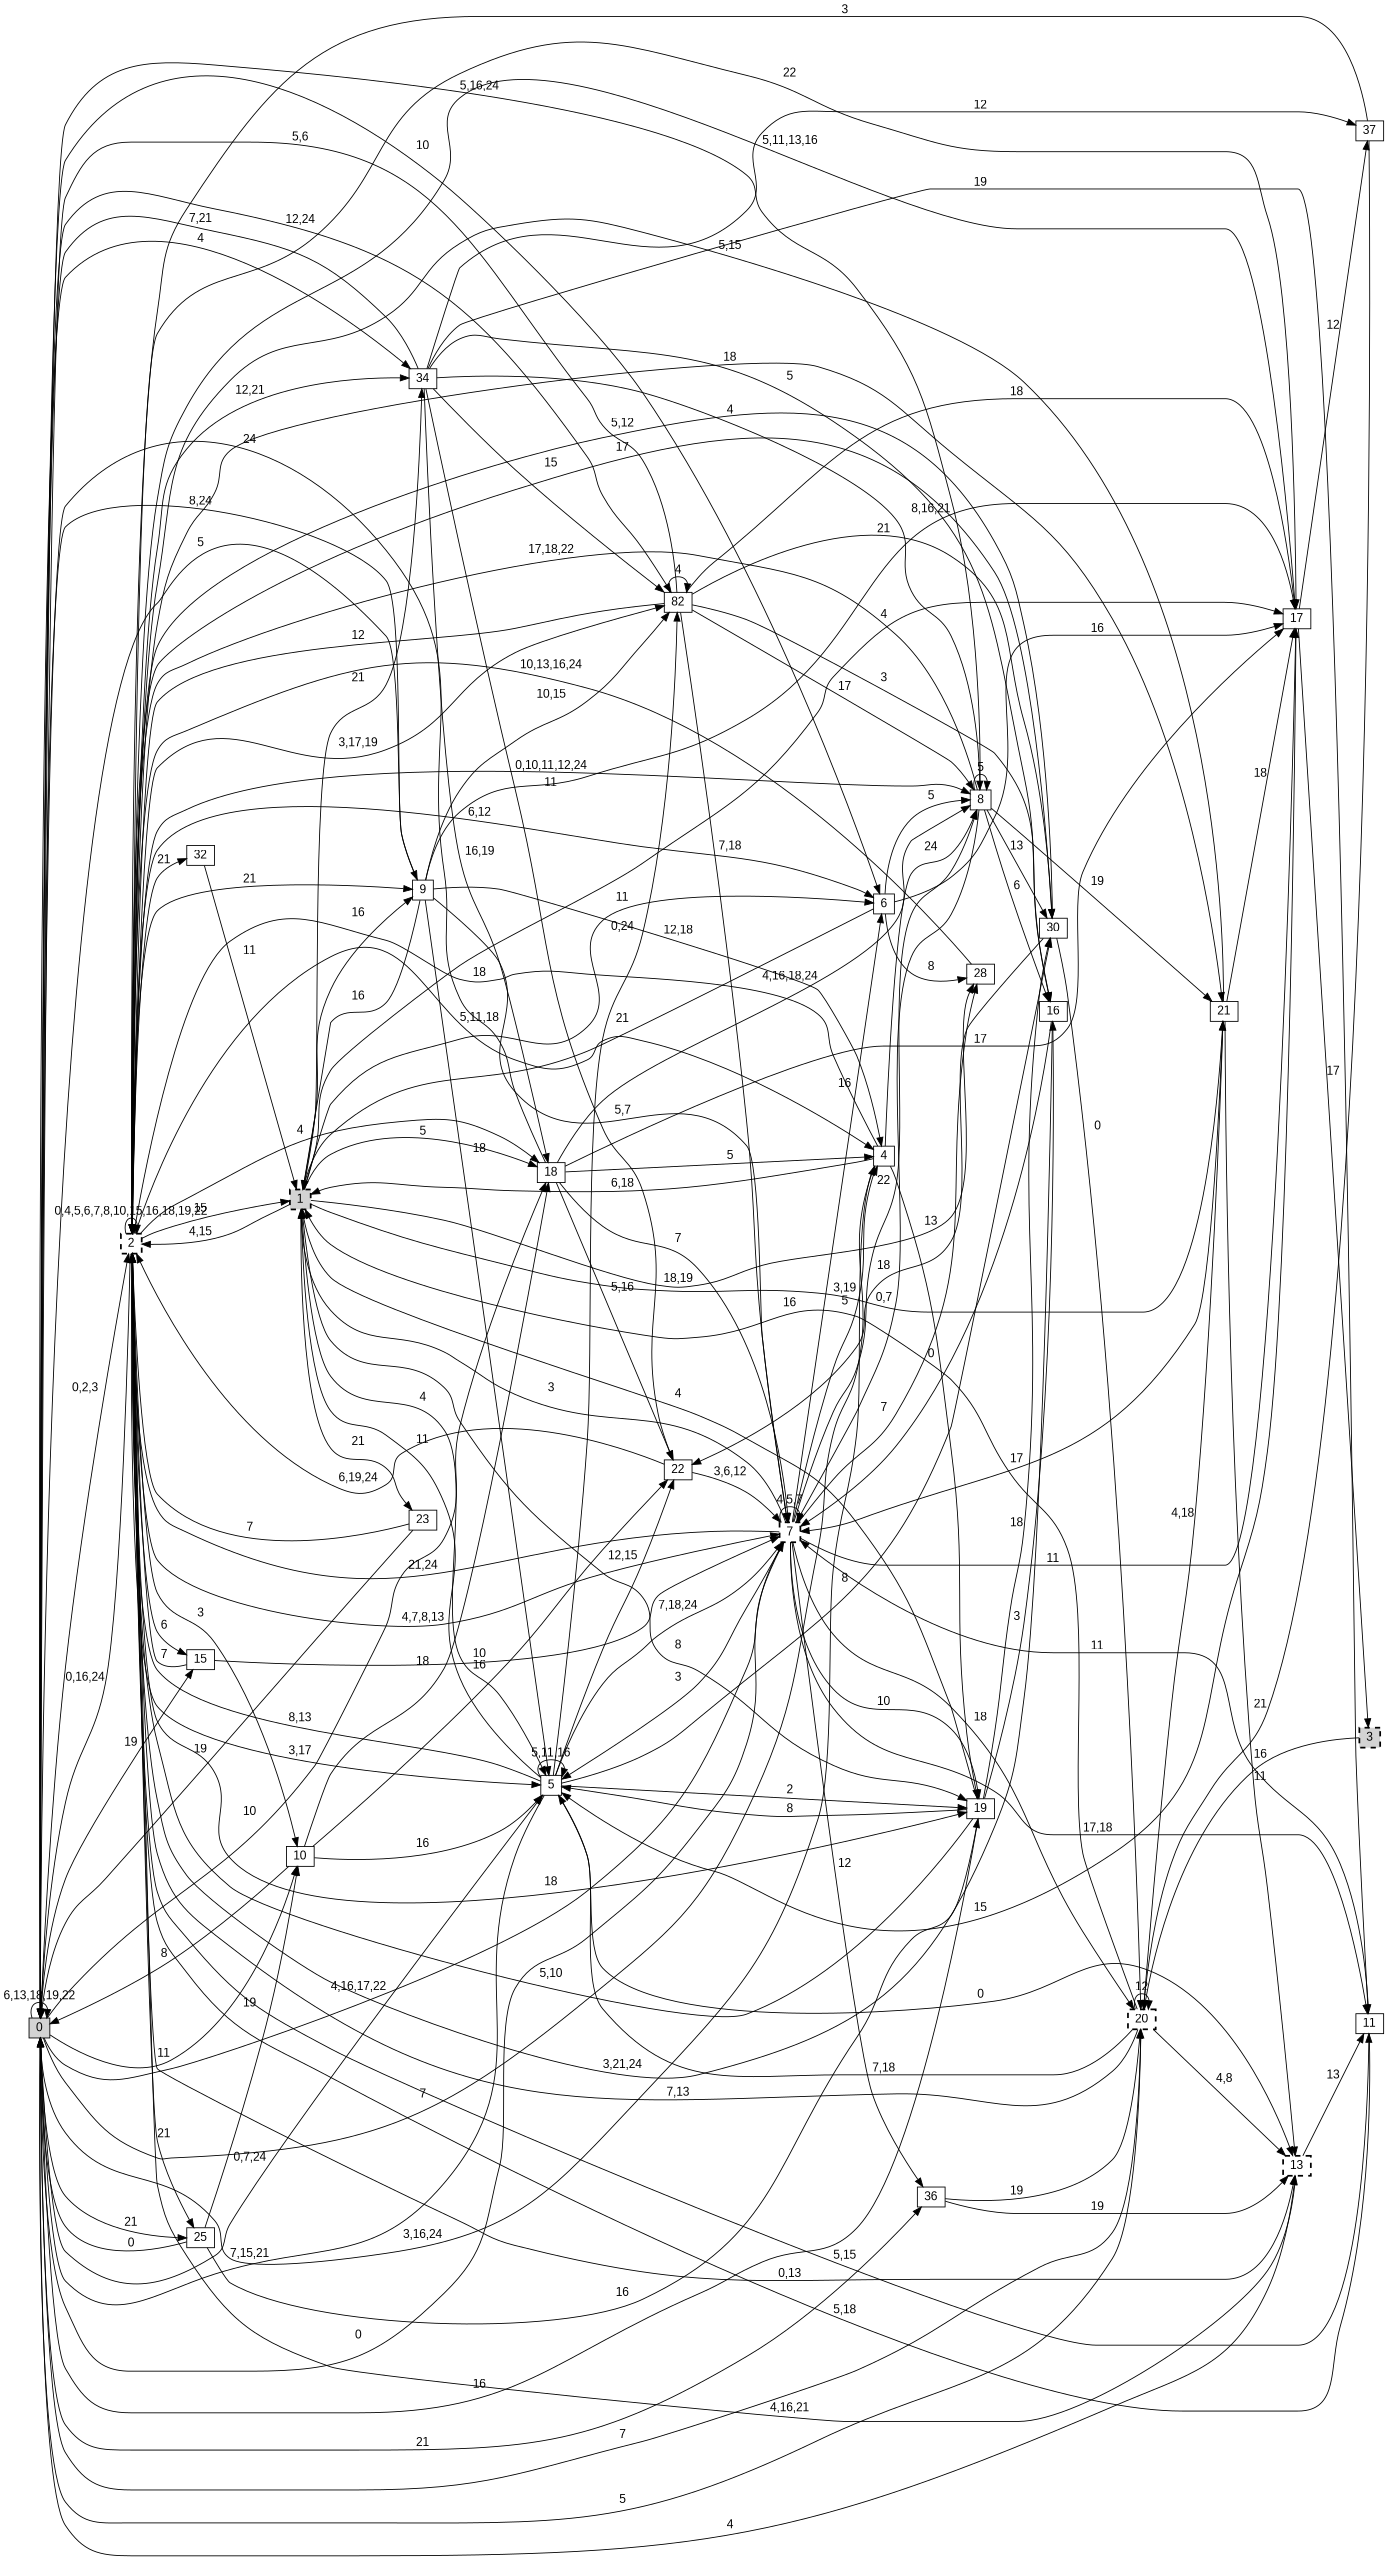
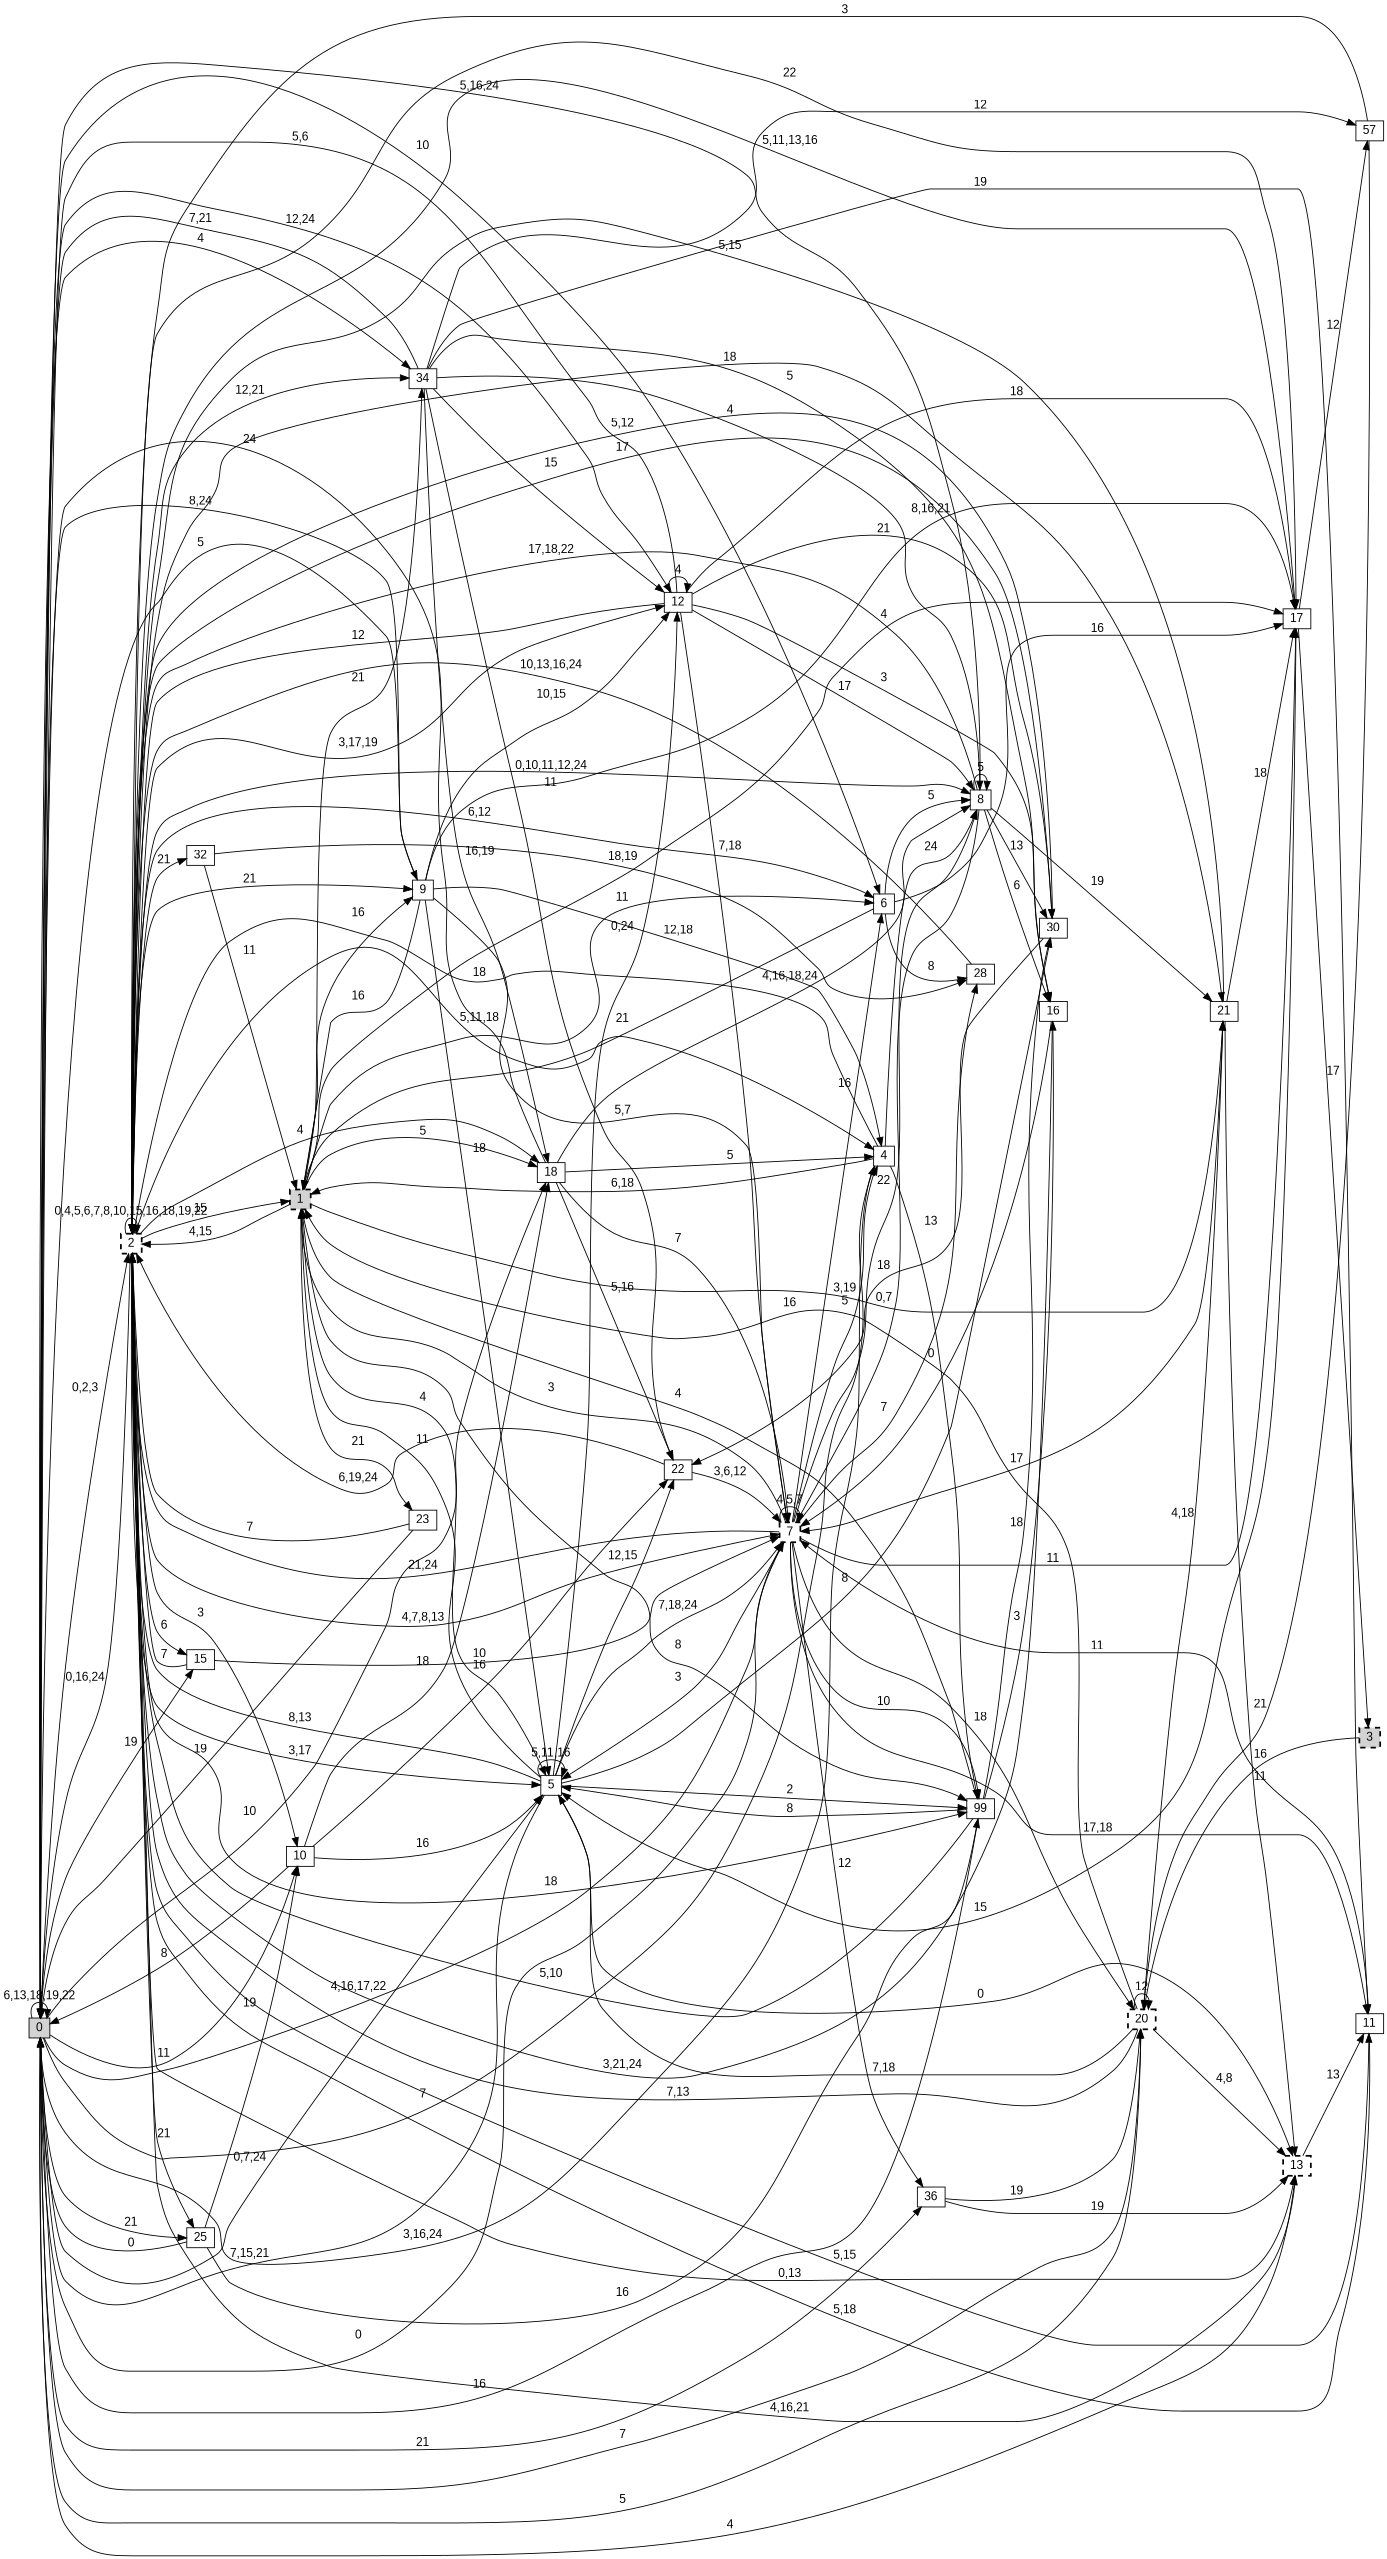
(1370, 131) -> (1370, 131)
(678, 602) -> (678, 602)
(1041, 1045) -> none
(743, 1272) -> (607, 864)
(1114, 1468) -> none
(981, 1809) -> (981, 1809)
